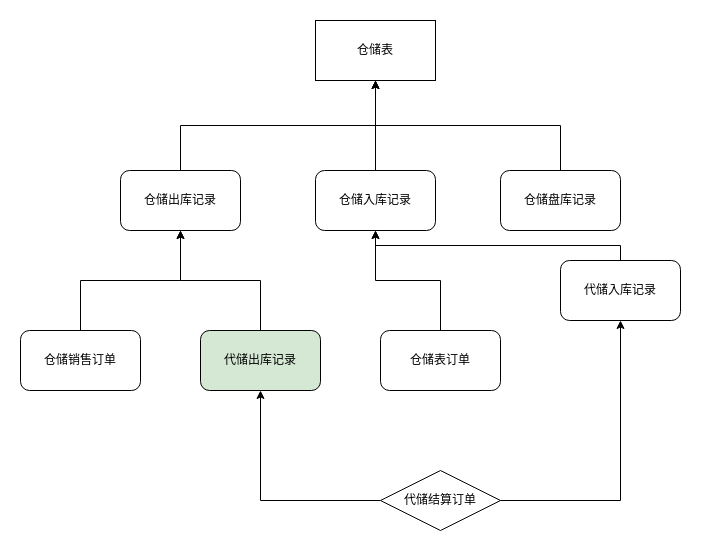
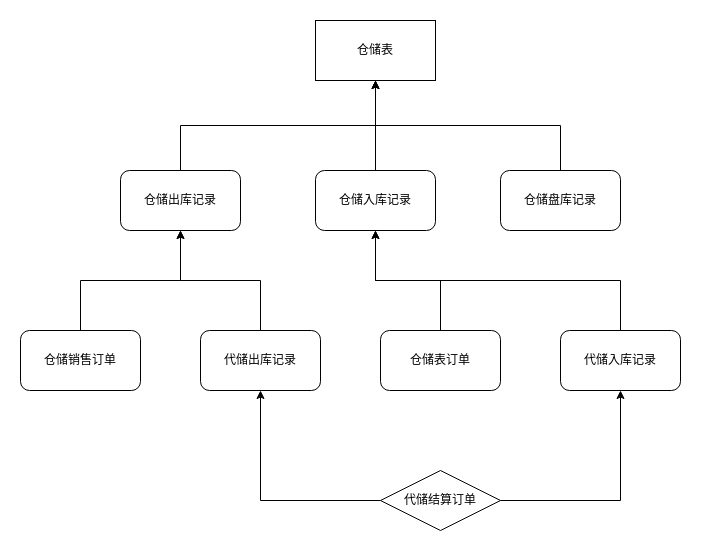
(621, 291) -> (621, 361)
(261, 361) -> (261, 361)
